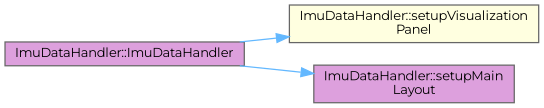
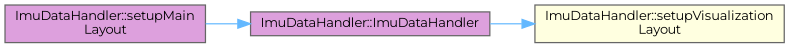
(414, 24) -> (660, 24)
(270, 69) -> (222, 24)
